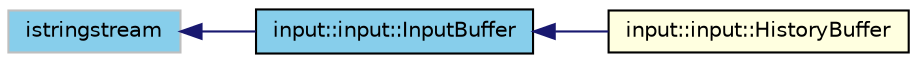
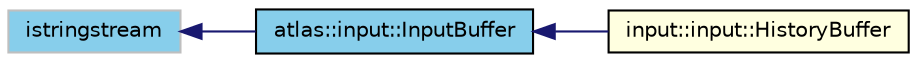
(395, 31) -> (395, 31)
